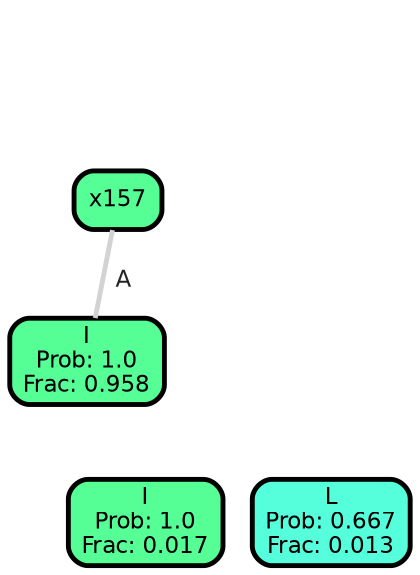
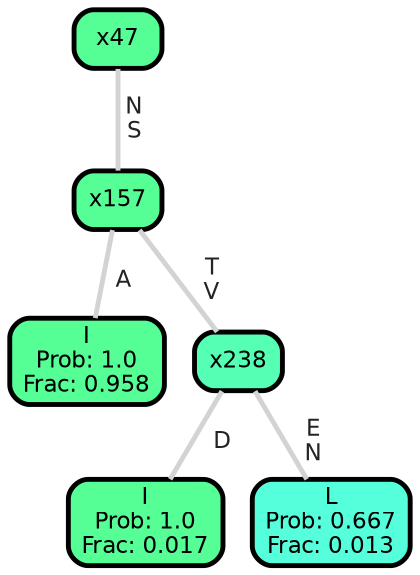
none -> (118, 39)
none -> (238, 361)
